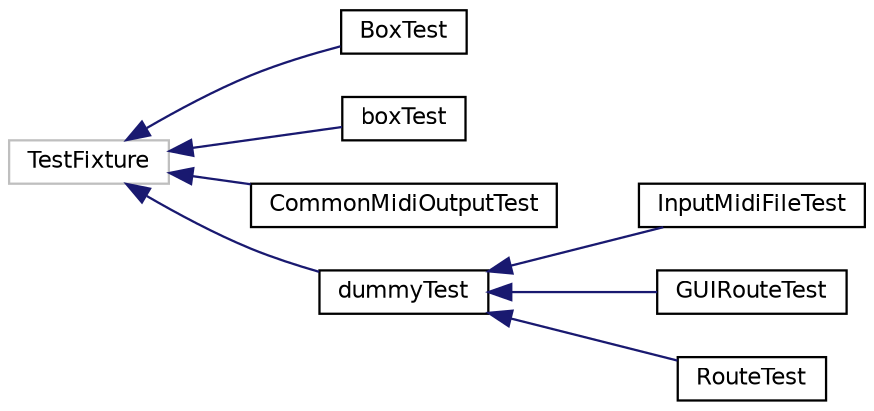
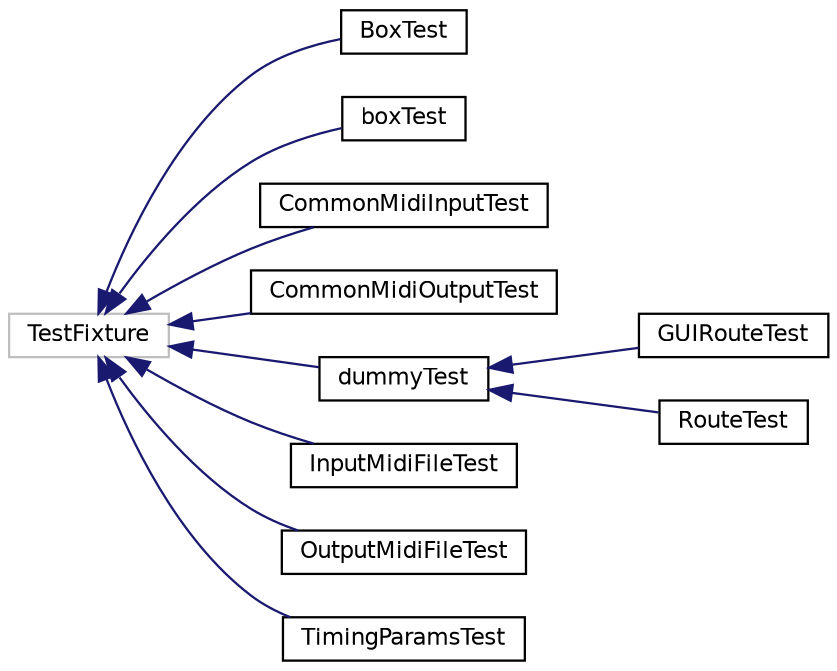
none -> (404, 205)
(587, 246) -> (228, 412)
none -> (404, 552)
none -> (404, 639)
